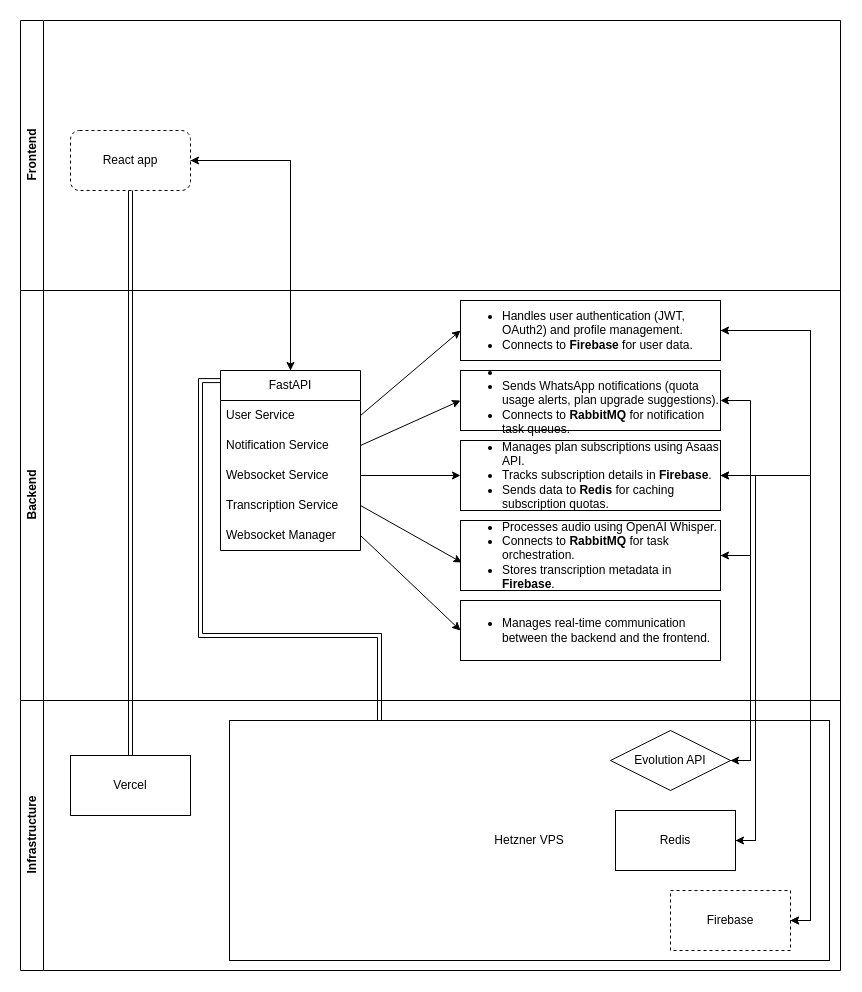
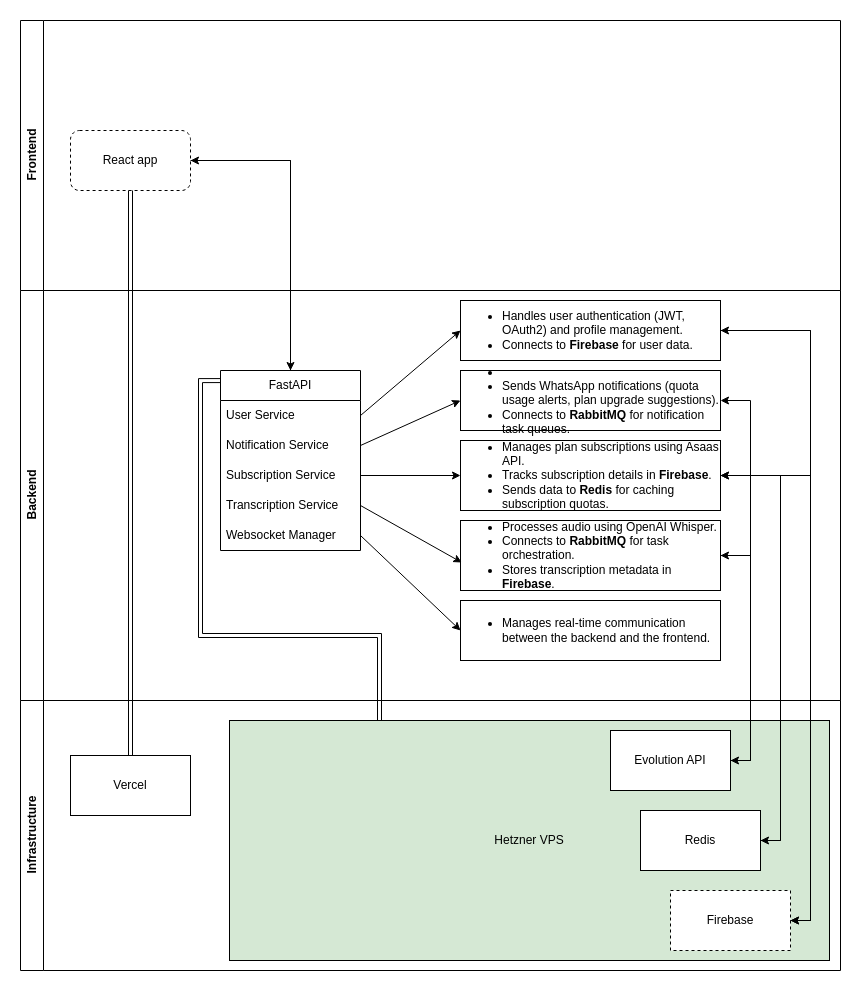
(281, 476) -> (287, 476)
(671, 761) -> (671, 761)
(530, 841) -> (530, 841)
(676, 841) -> (701, 841)
